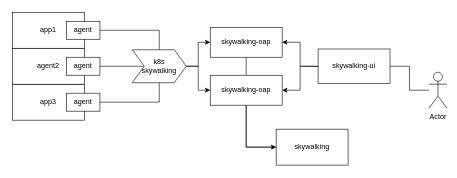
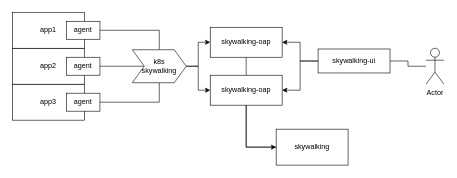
(48, 66) -> (48, 66)
(354, 66) -> (354, 61)
(438, 90) -> (435, 66)
